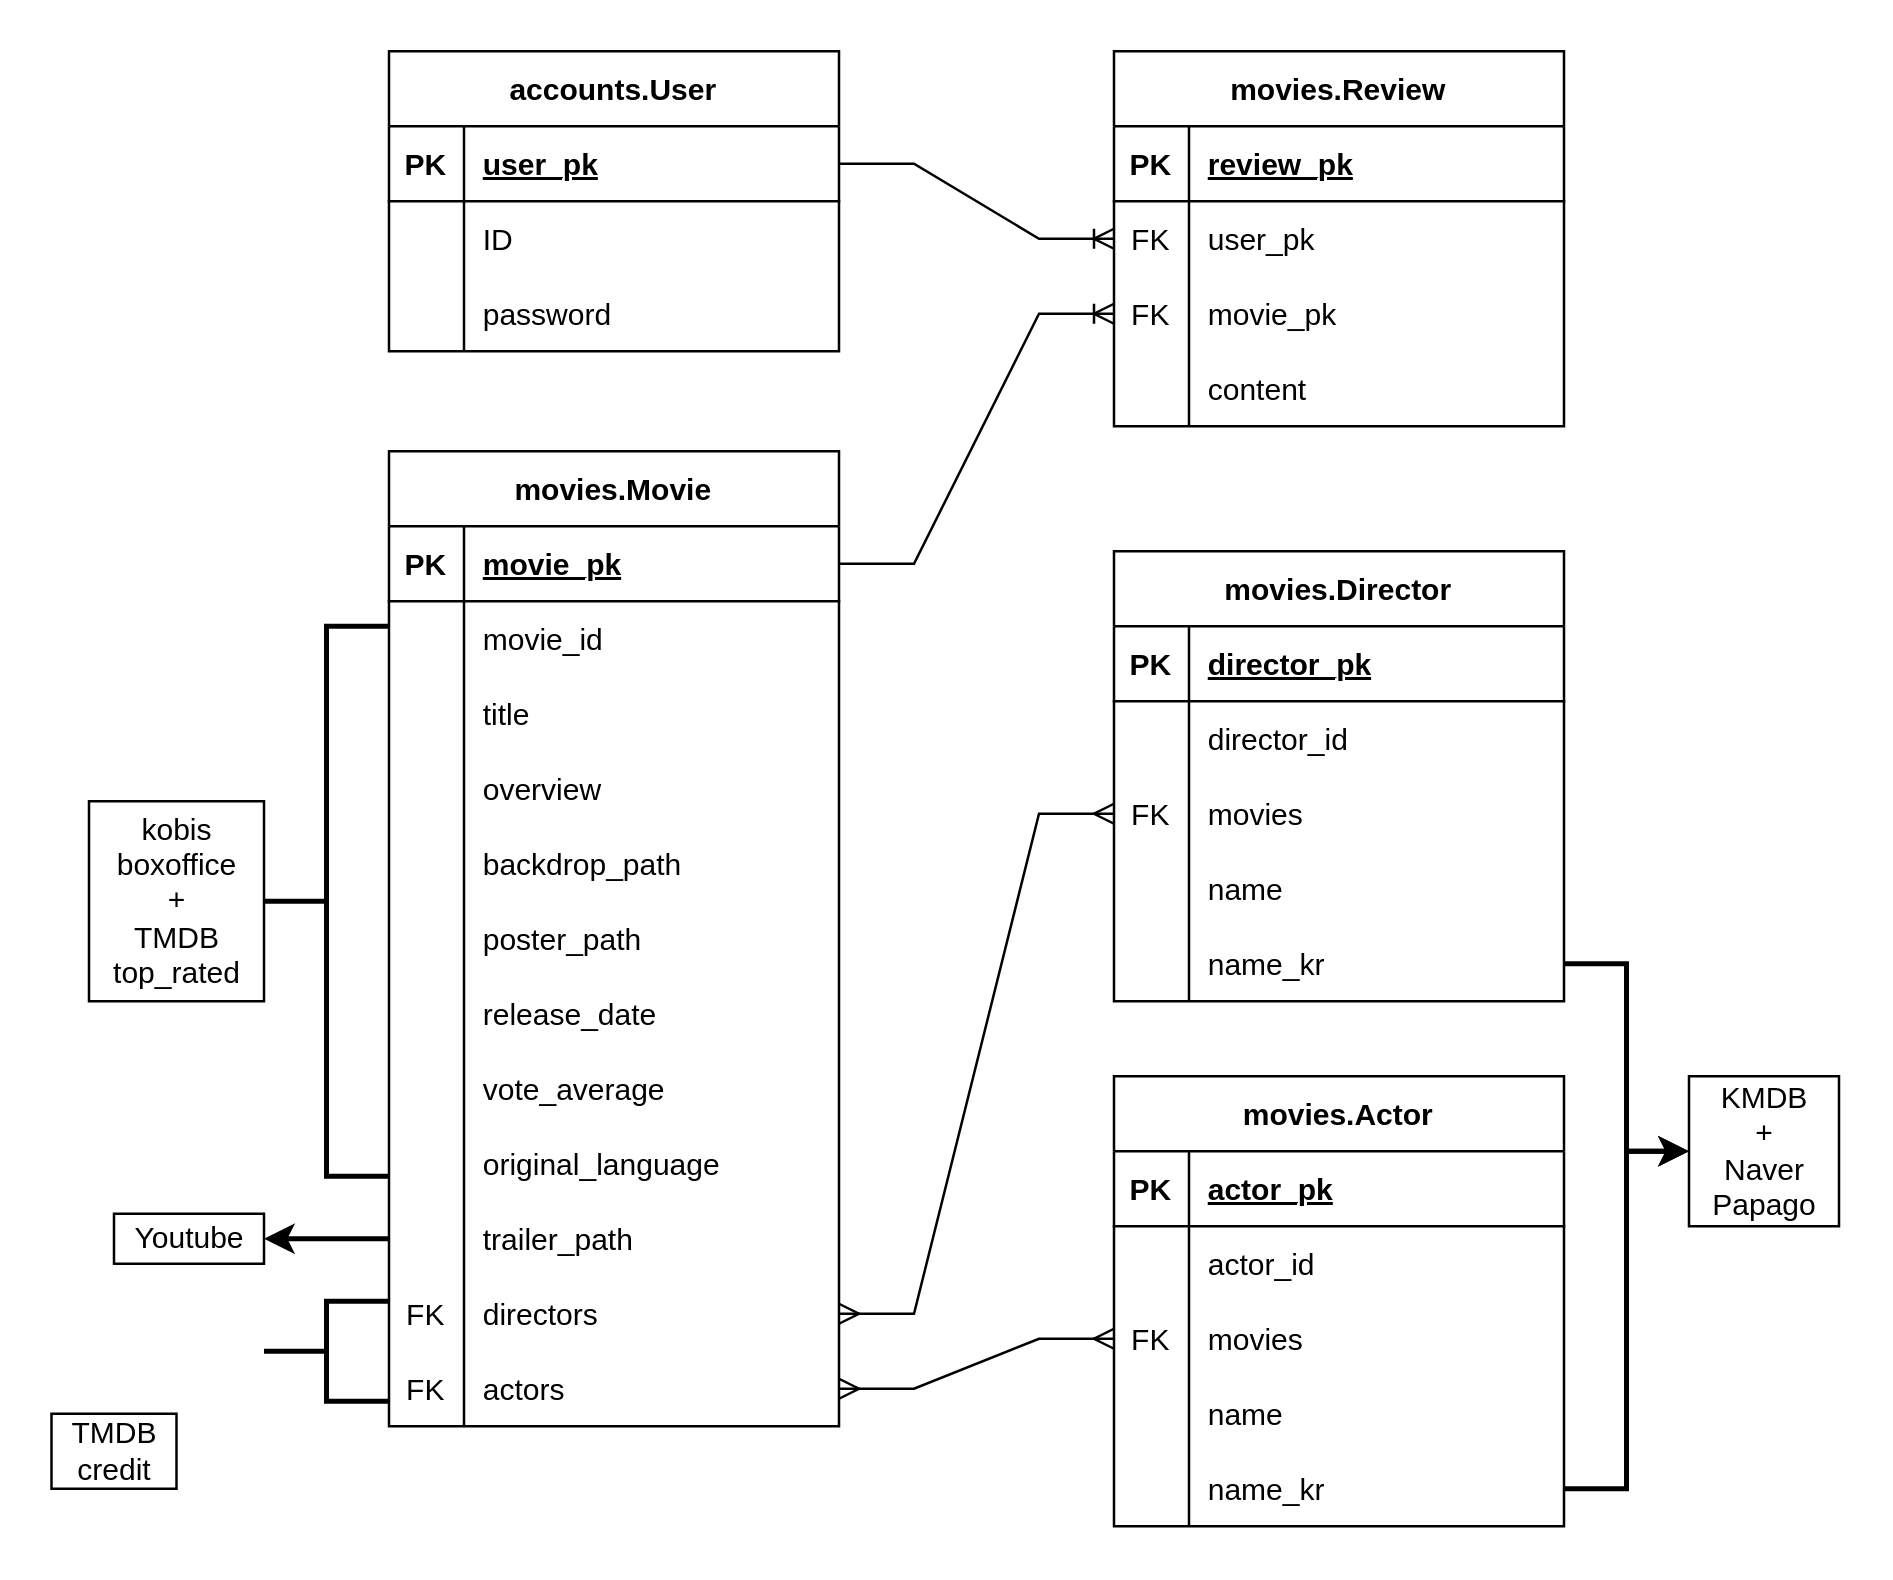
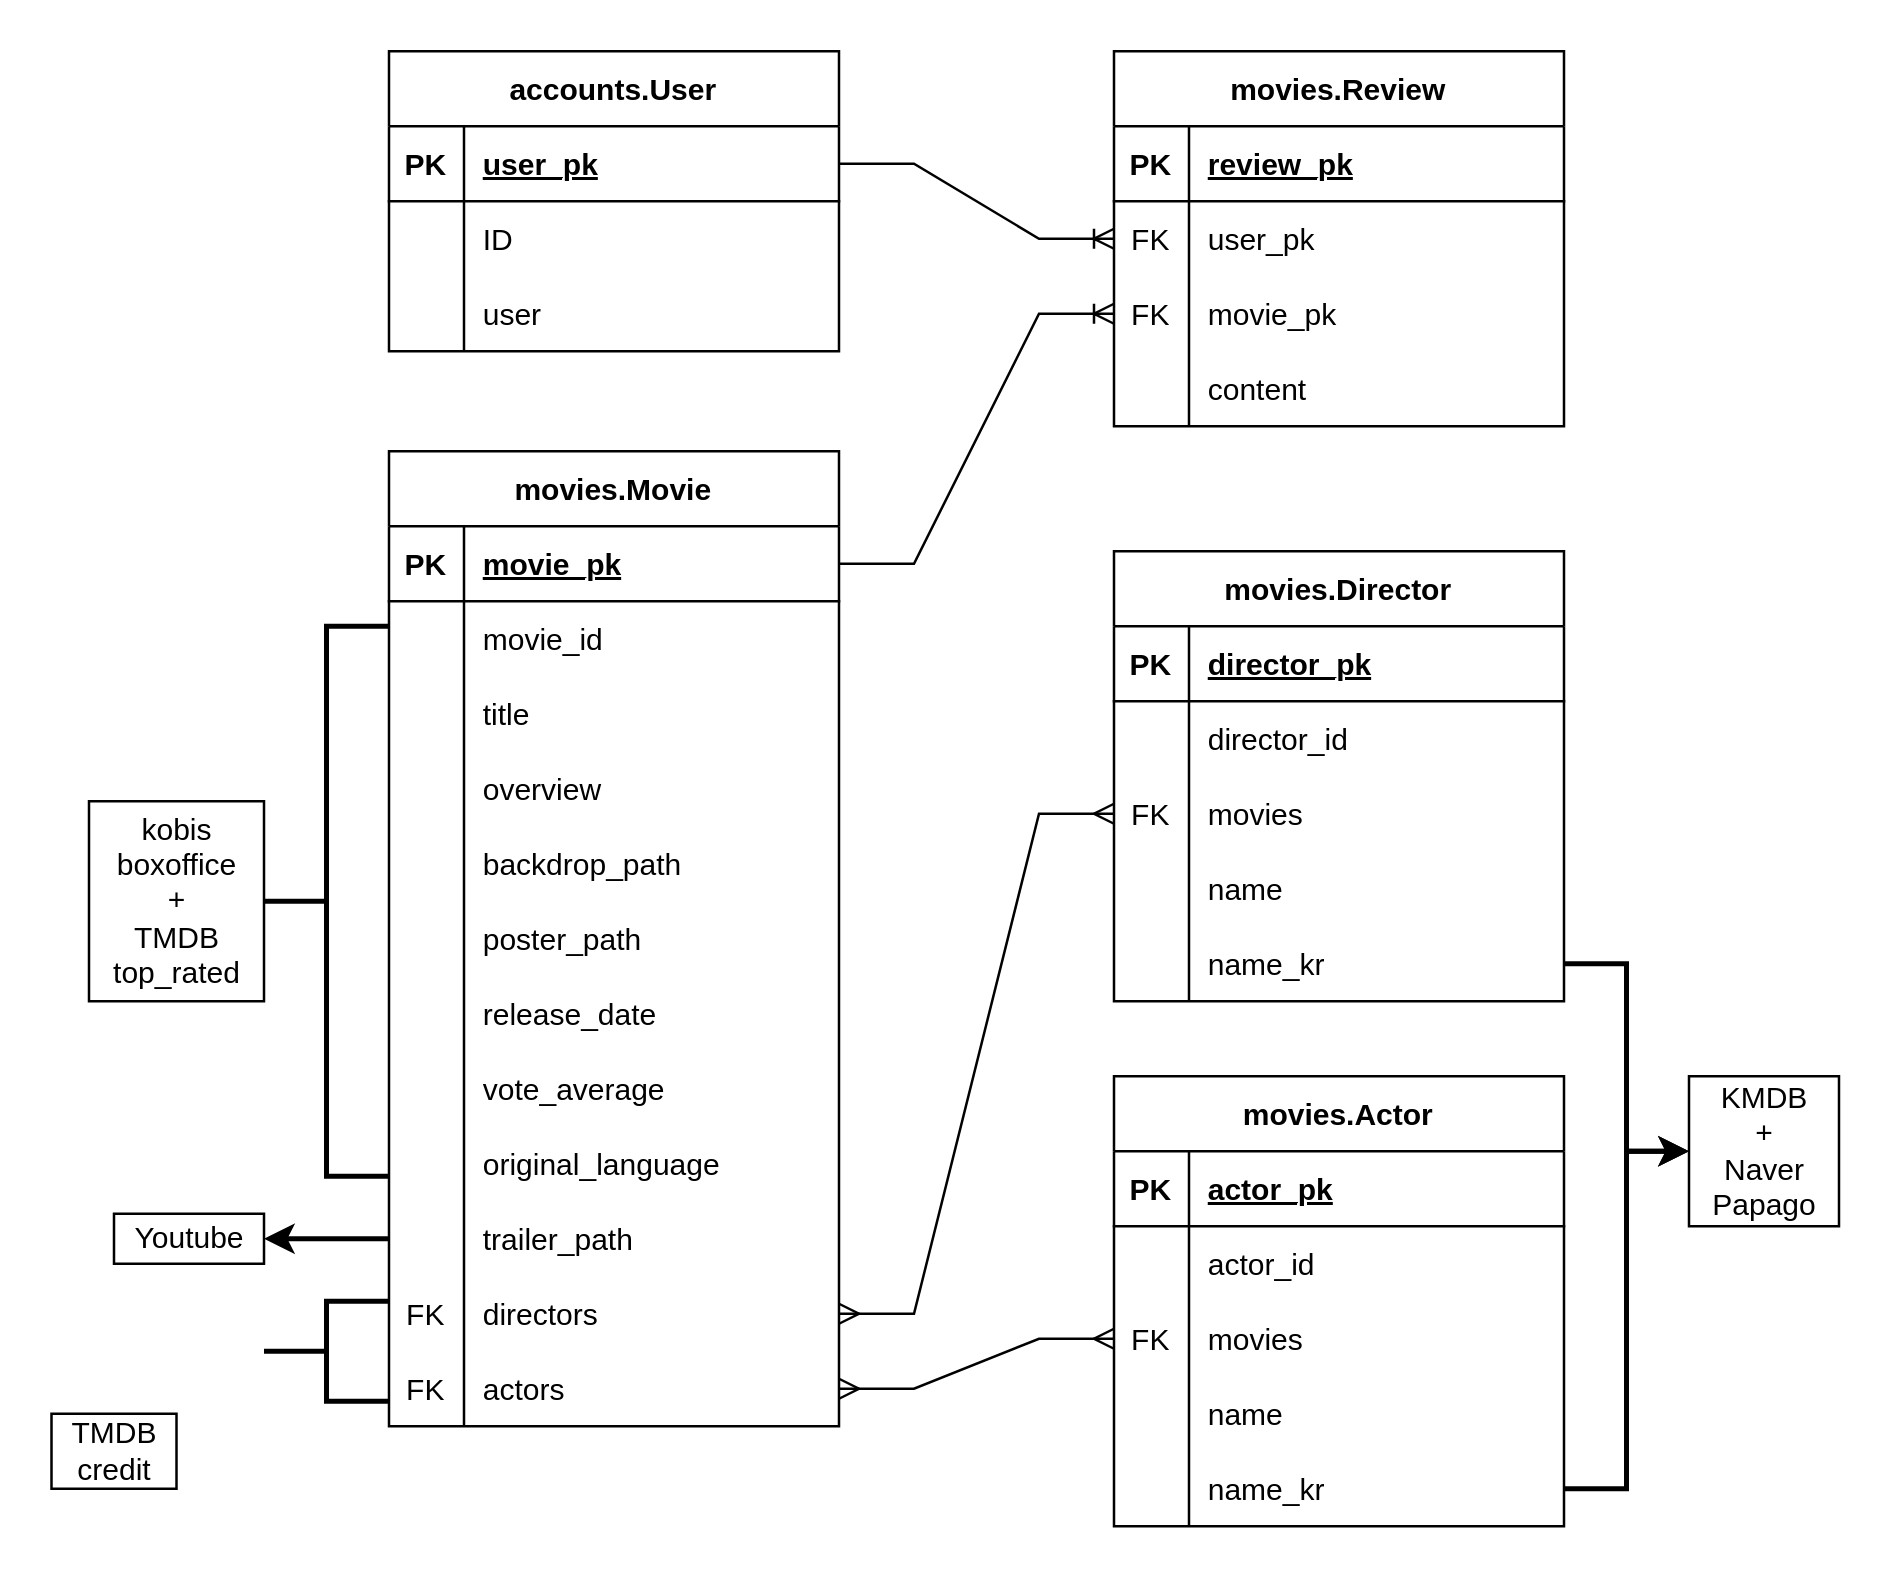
(550, 315) -> (516, 315)
